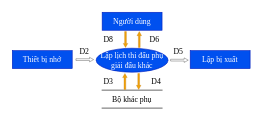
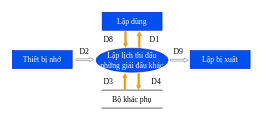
(132, 21) -> (132, 21)
(155, 39) -> (155, 39)
(179, 51) -> (179, 51)
(132, 60) -> (132, 60)
